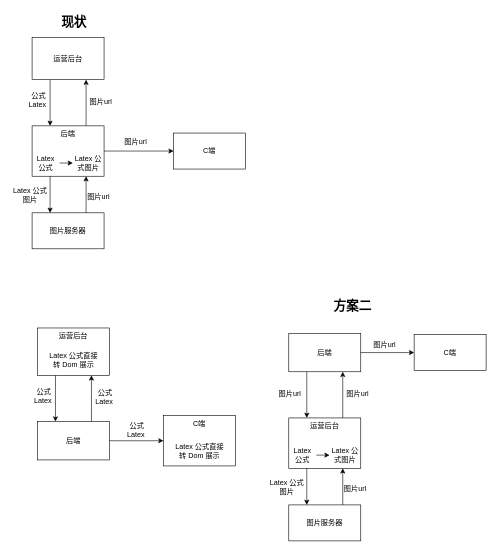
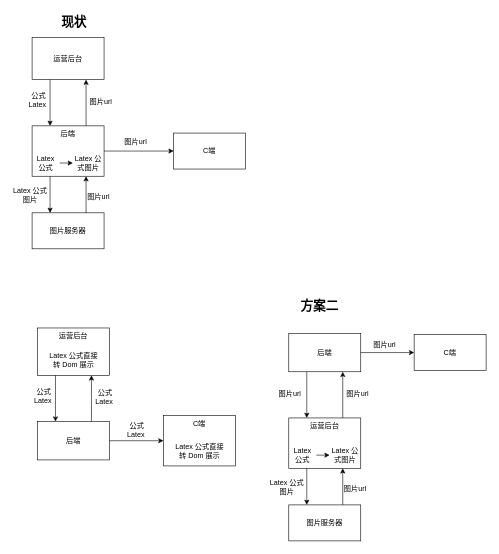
(353, 305) -> (320, 305)
